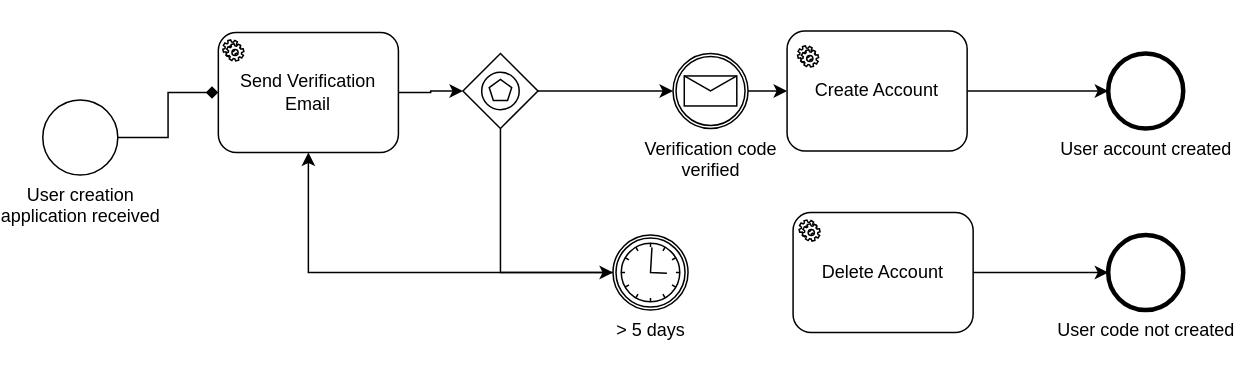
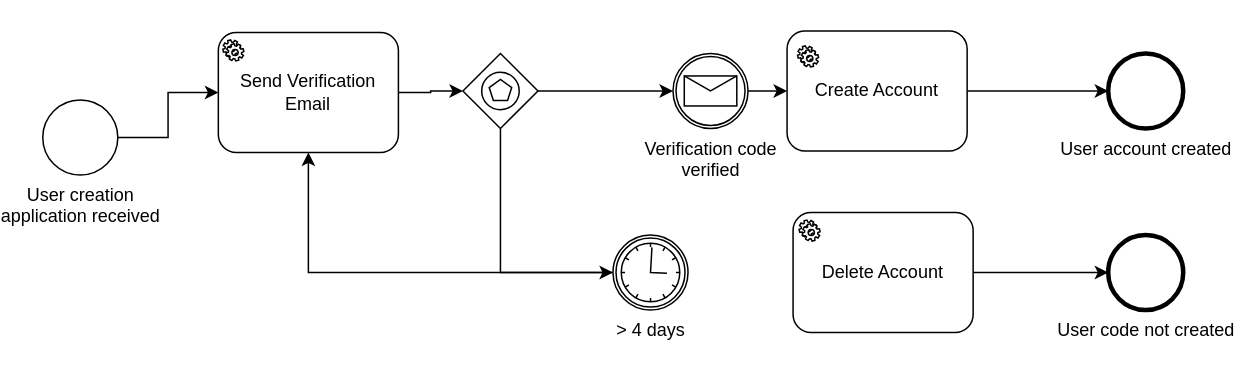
(206, 92) -> (207, 92)
(651, 331) -> (651, 331)
